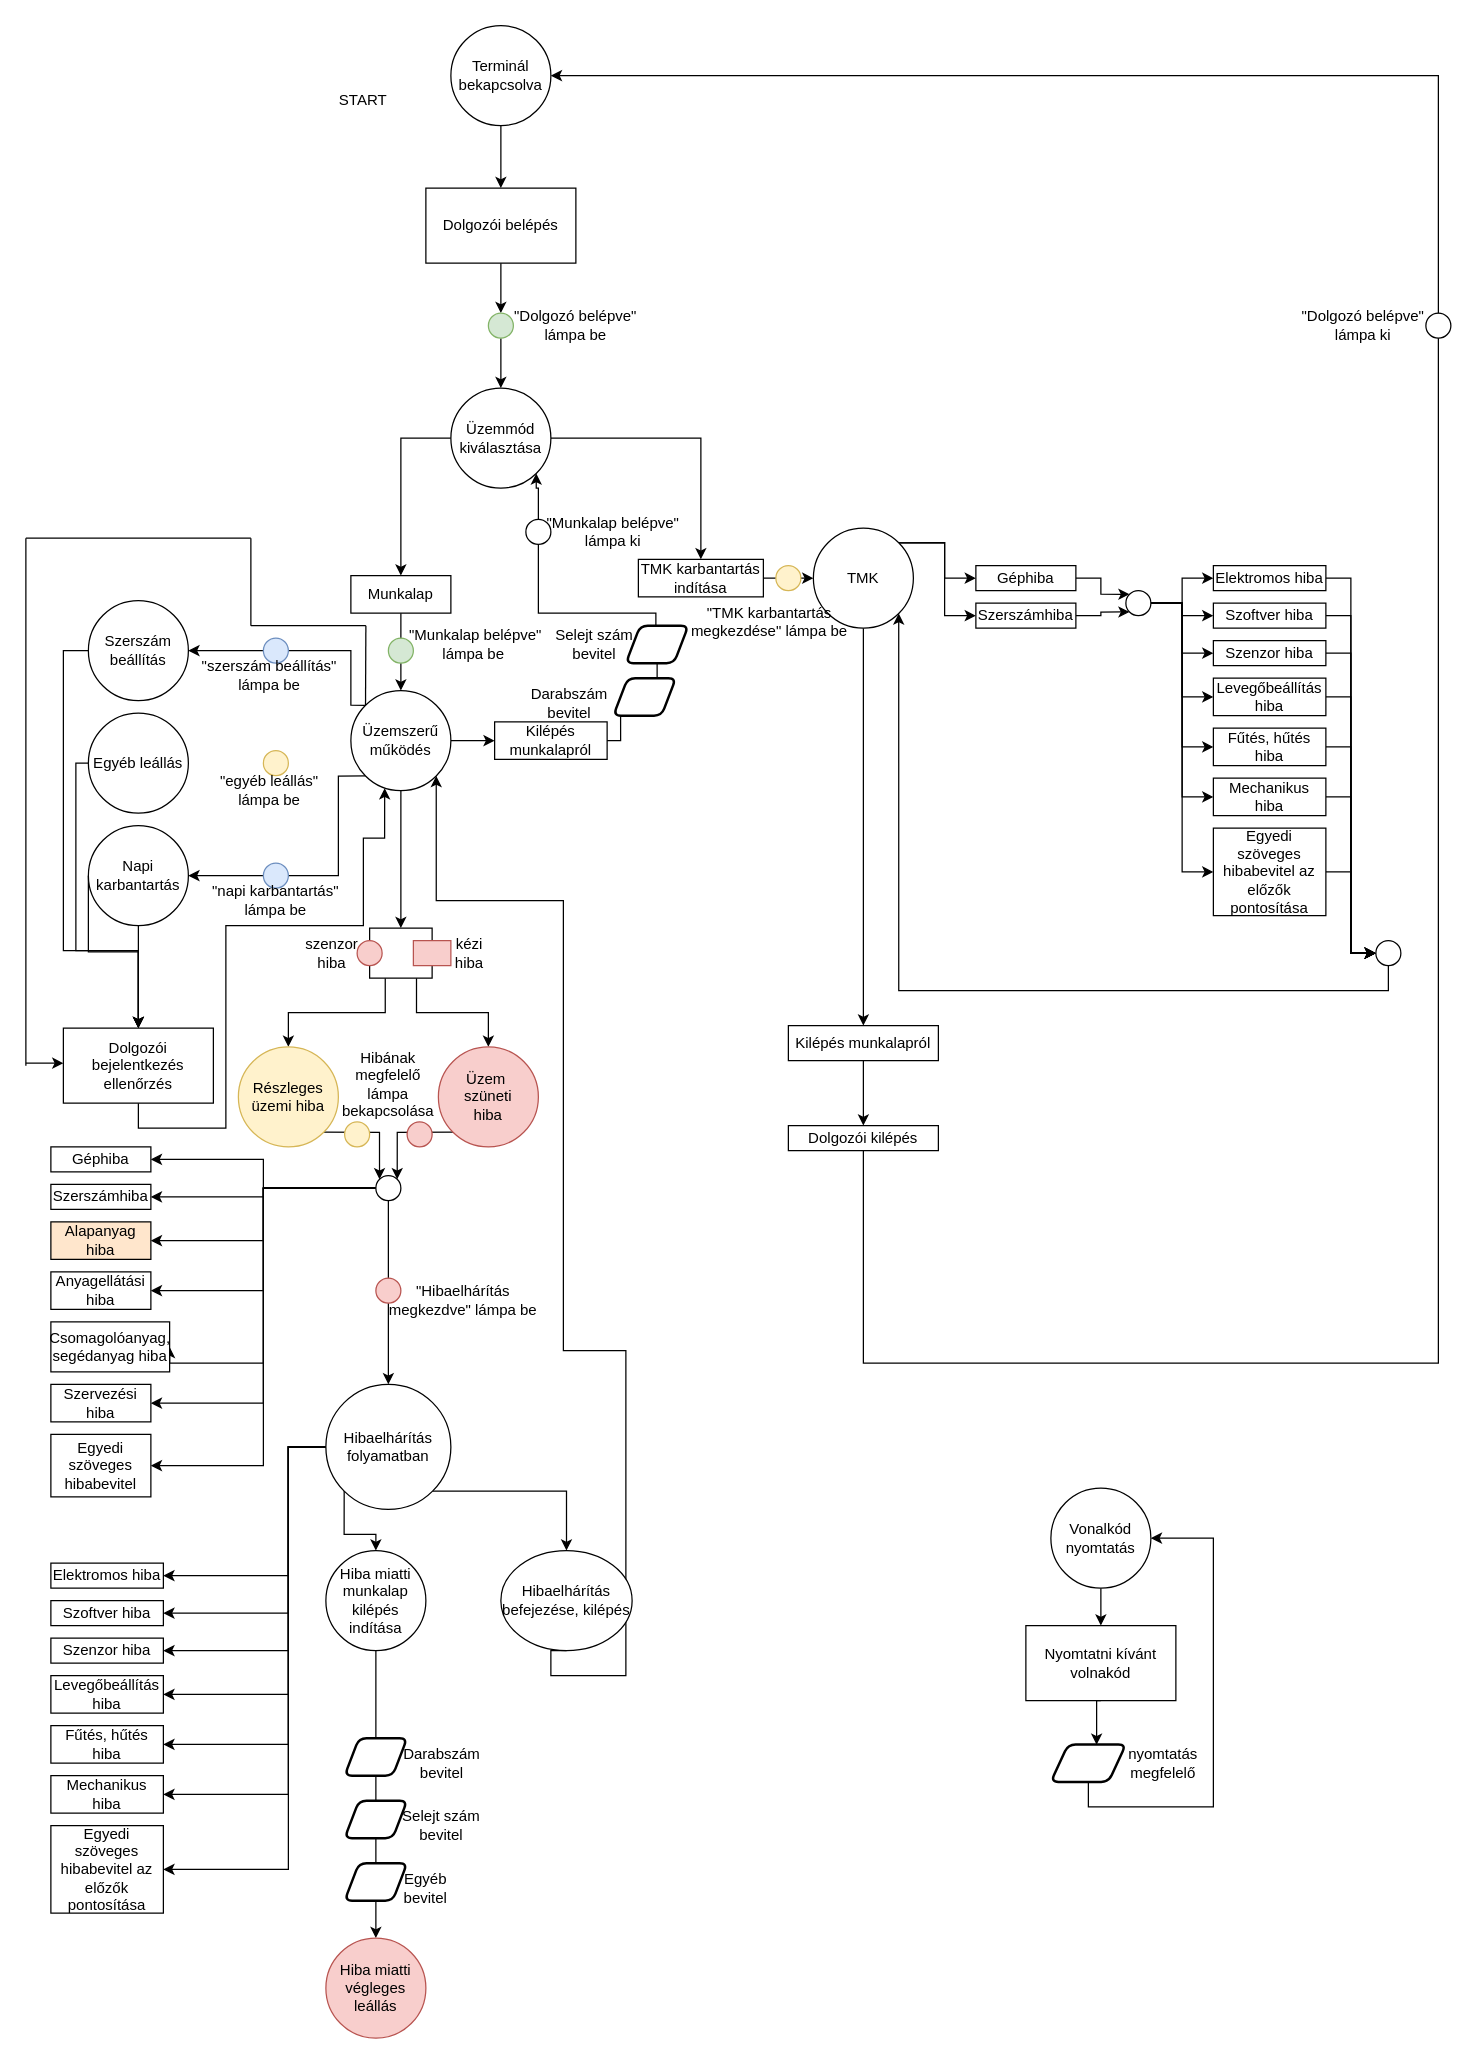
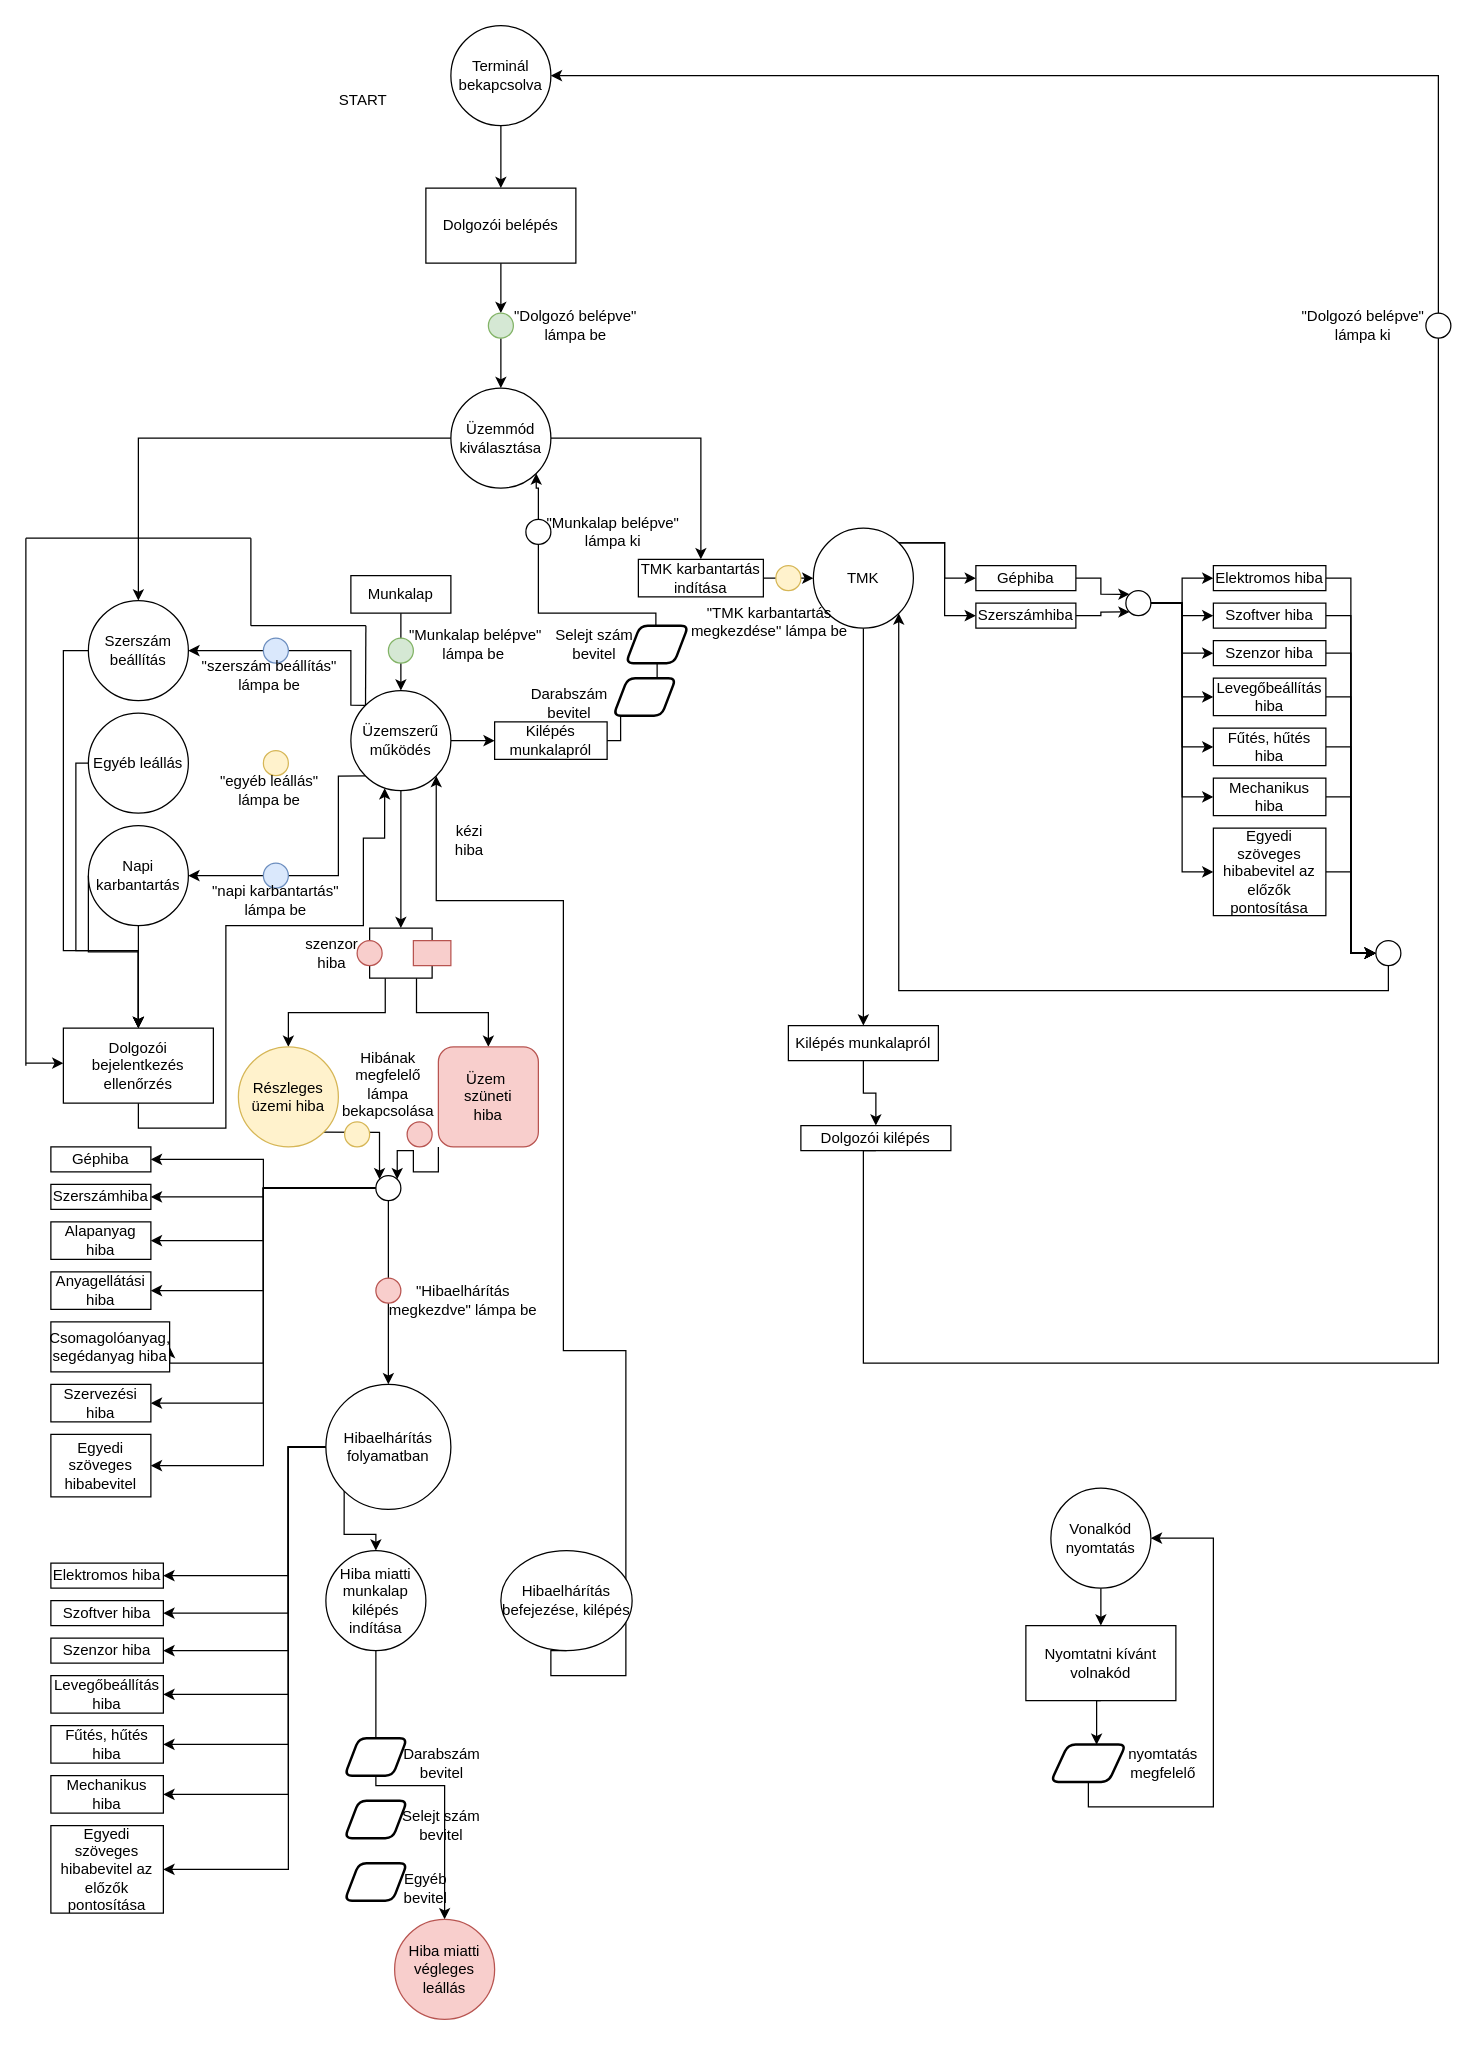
(401, 501) -> (193, 438)
(469, 953) -> (469, 841)
(488, 1097) -> (488, 1097)
(863, 1138) -> (876, 1138)
(101, 1241) -> (101, 1241)
(525, 1491) -> none
(376, 1988) -> (444, 1969)
